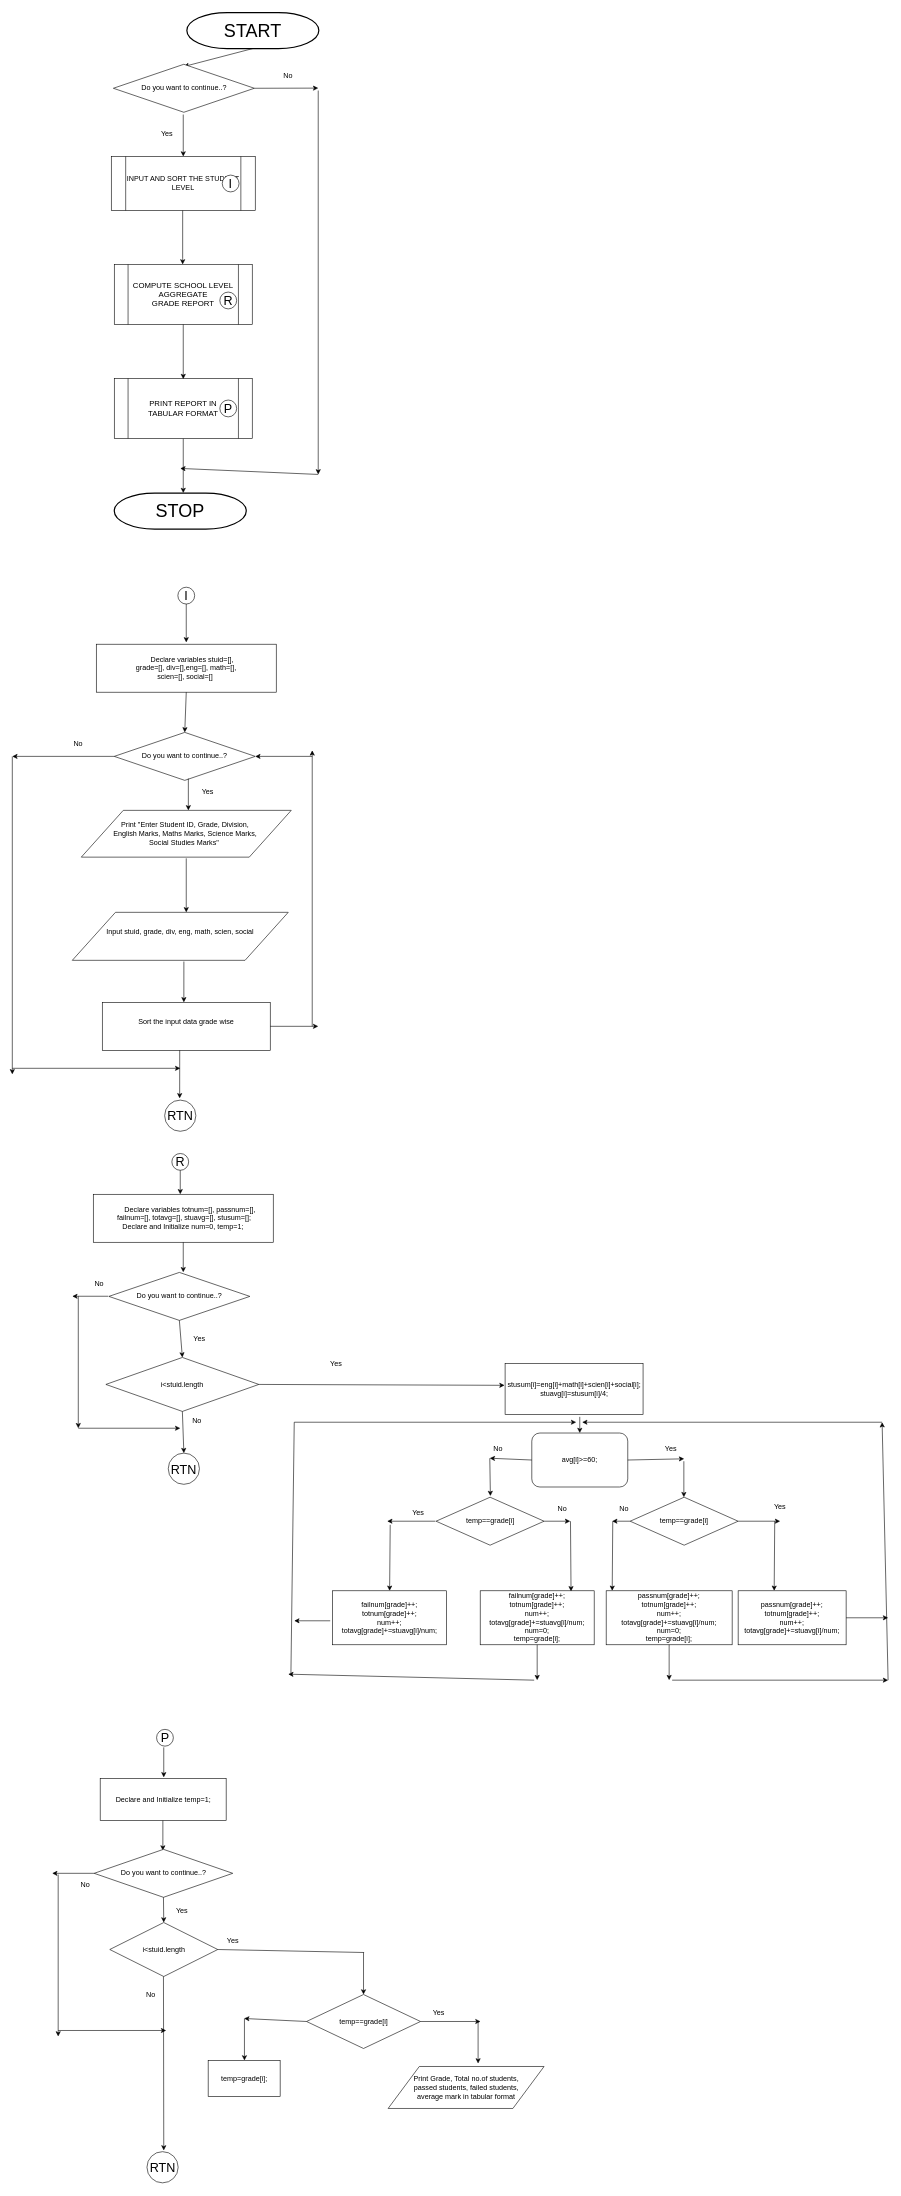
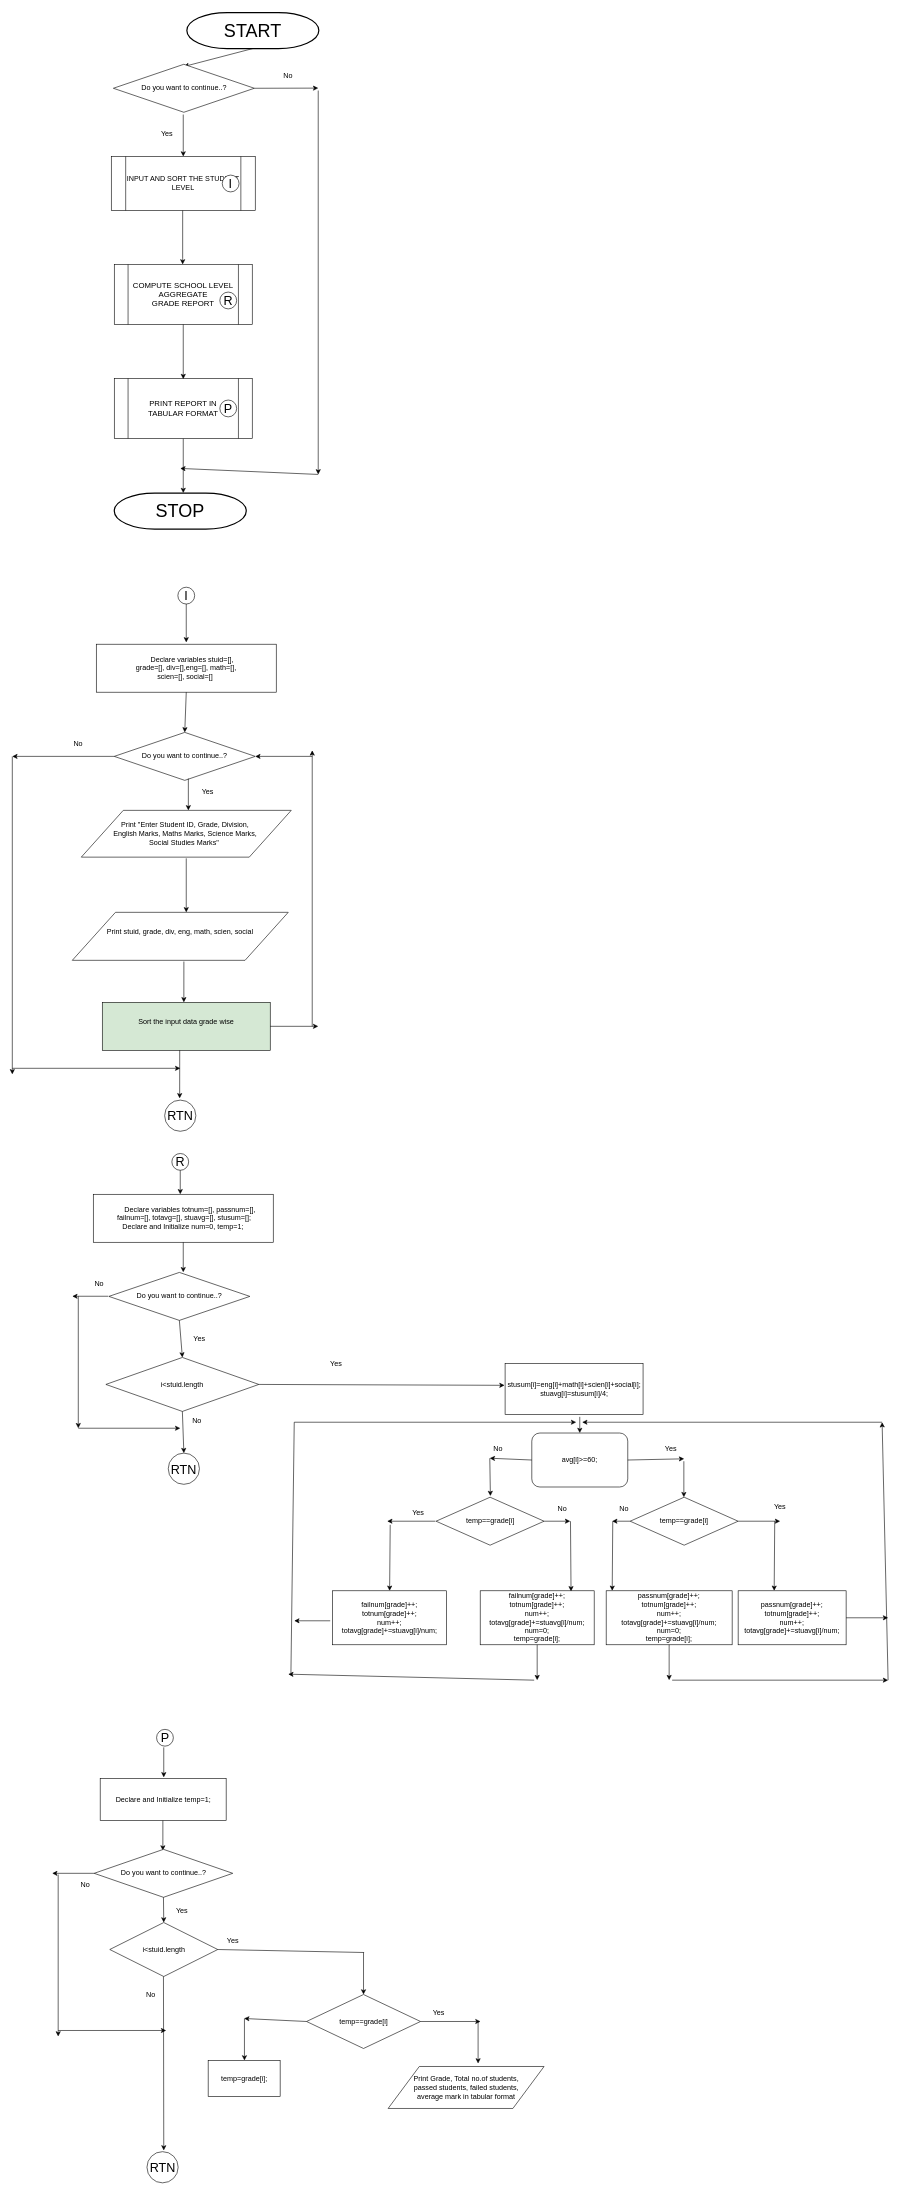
(180, 936) -> (180, 936)
(186, 1026) -> (186, 1026)
